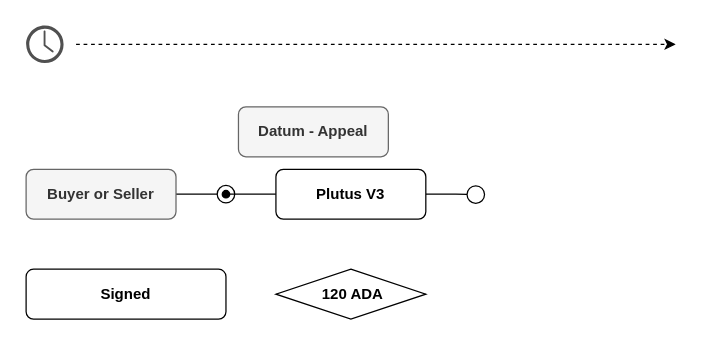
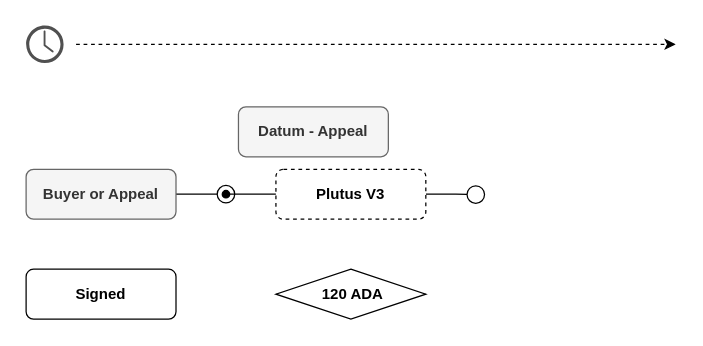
(101, 194) -> (101, 194)
(351, 194) -> (351, 194)
(126, 294) -> (101, 294)
